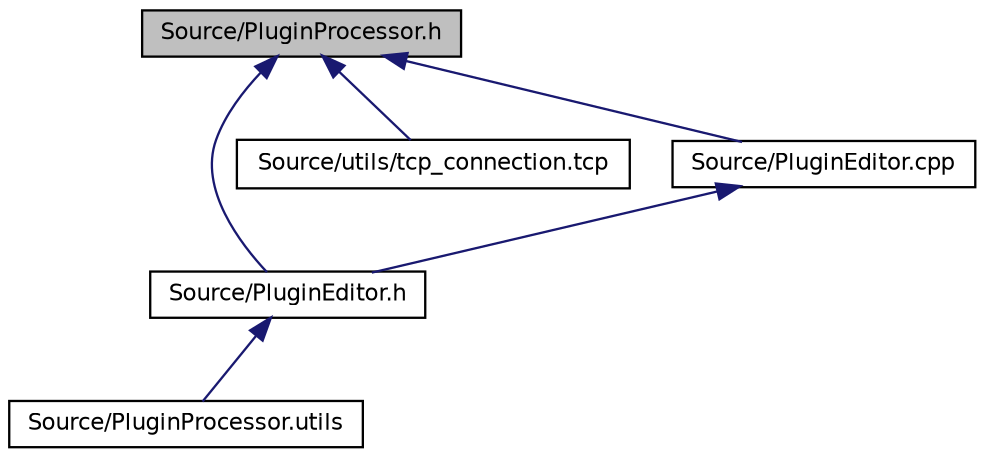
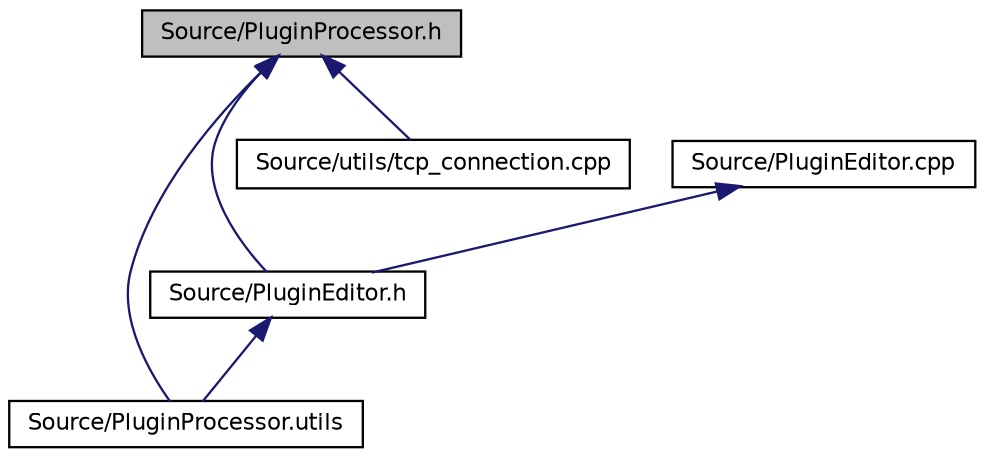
(574, 102) -> (148, 224)
(433, 164) -> (433, 164)
